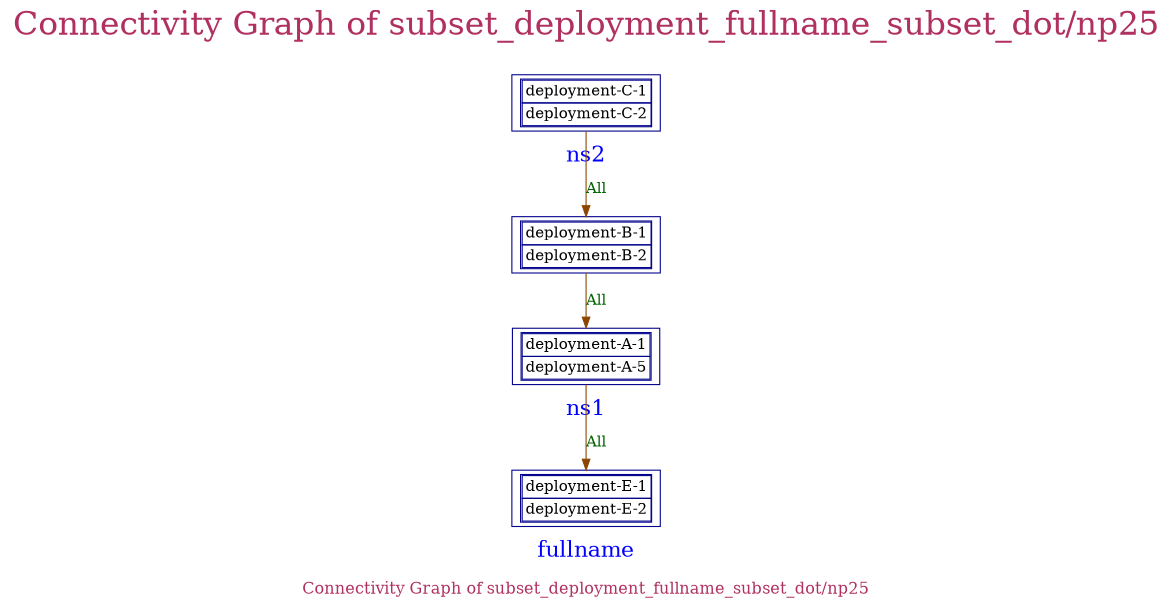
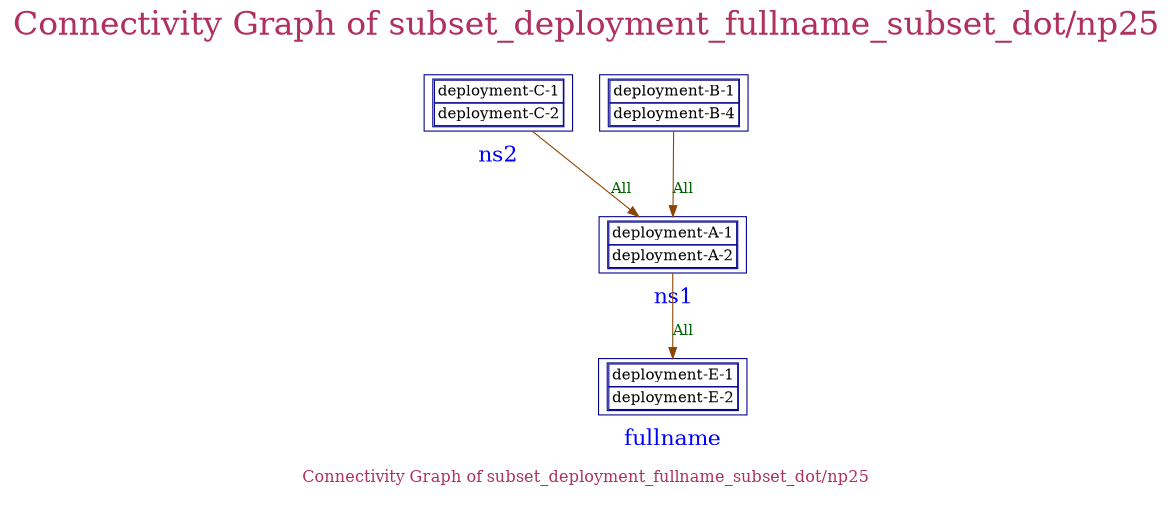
(586, 165) -> (574, 165)
(587, 256) -> (674, 114)
(586, 367) -> (673, 256)
